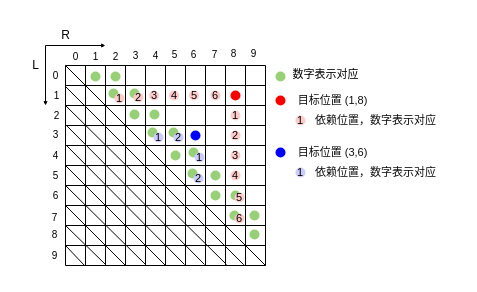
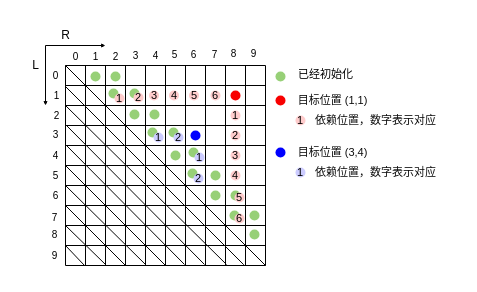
(326, 76) -> (326, 76)
(333, 101) -> (333, 101)
(333, 153) -> (333, 153)
